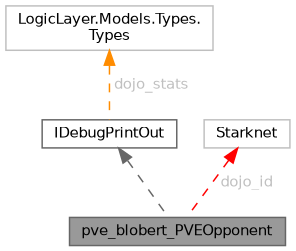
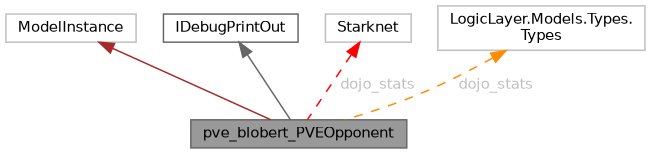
none -> (71, 28)
(109, 93) -> (421, 94)
(245, 183) -> (376, 85)
(148, 189) -> (269, 87)
